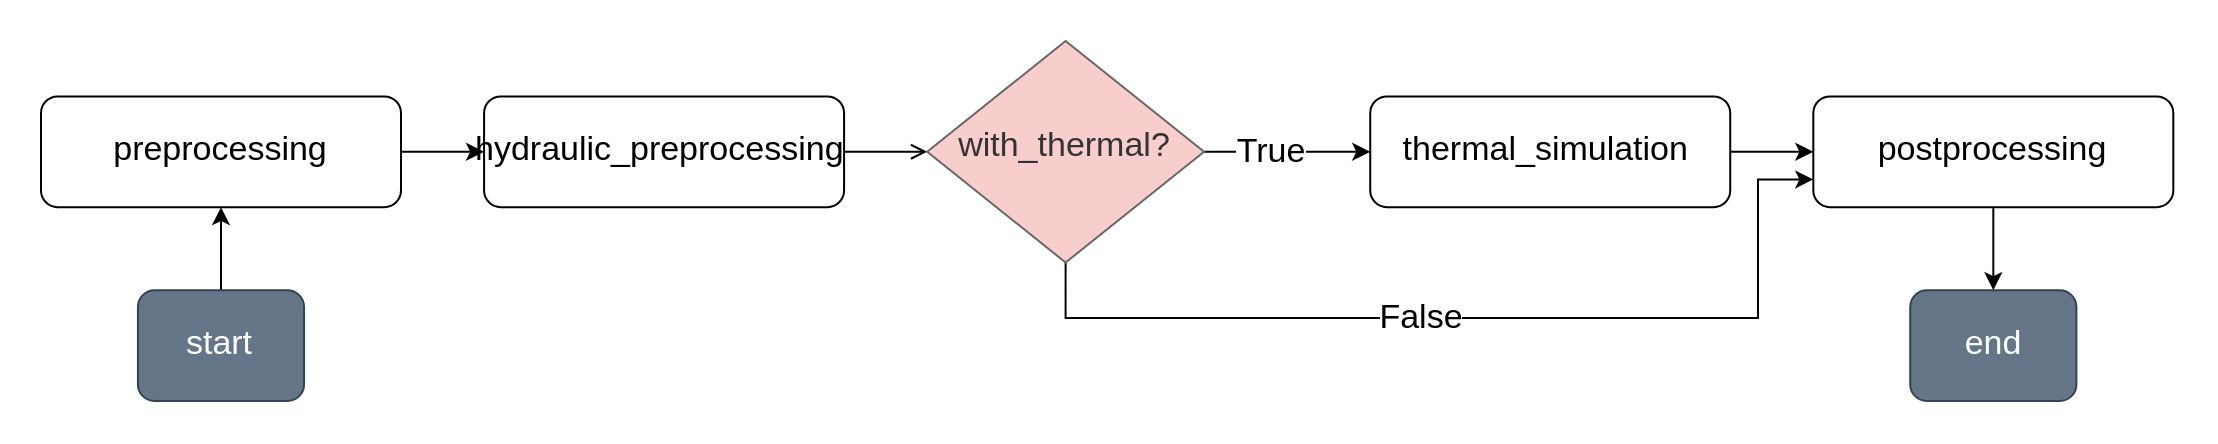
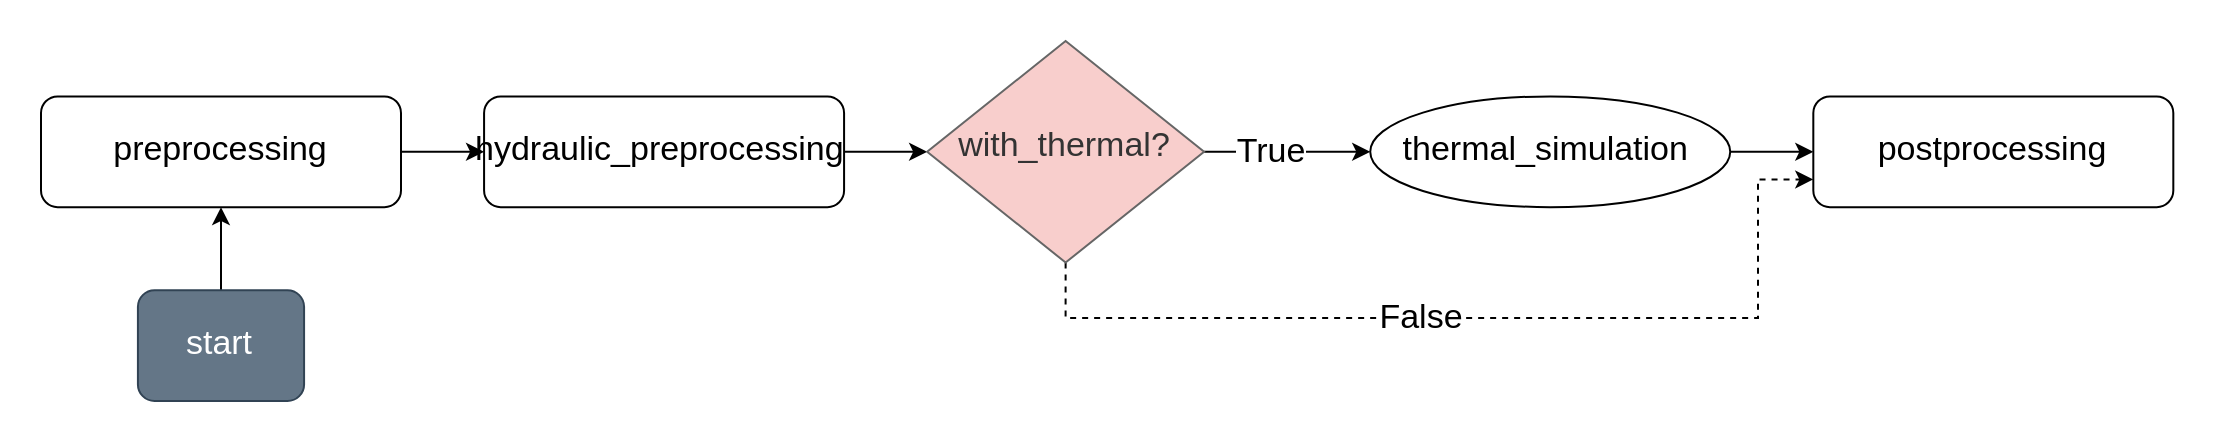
(915, 152) -> (912, 152)
(1550, 152) -> (1550, 152)
(1993, 242) -> none
(1698, 318) -> (1698, 318)
(1993, 346) -> none
